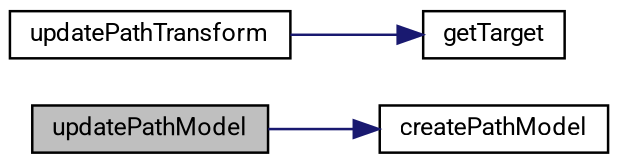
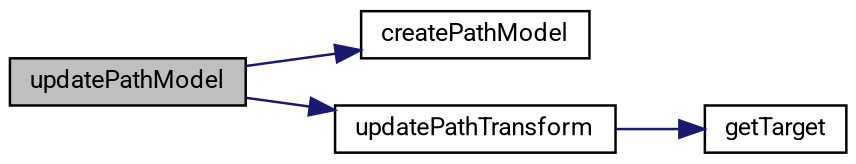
none -> (278, 102)
